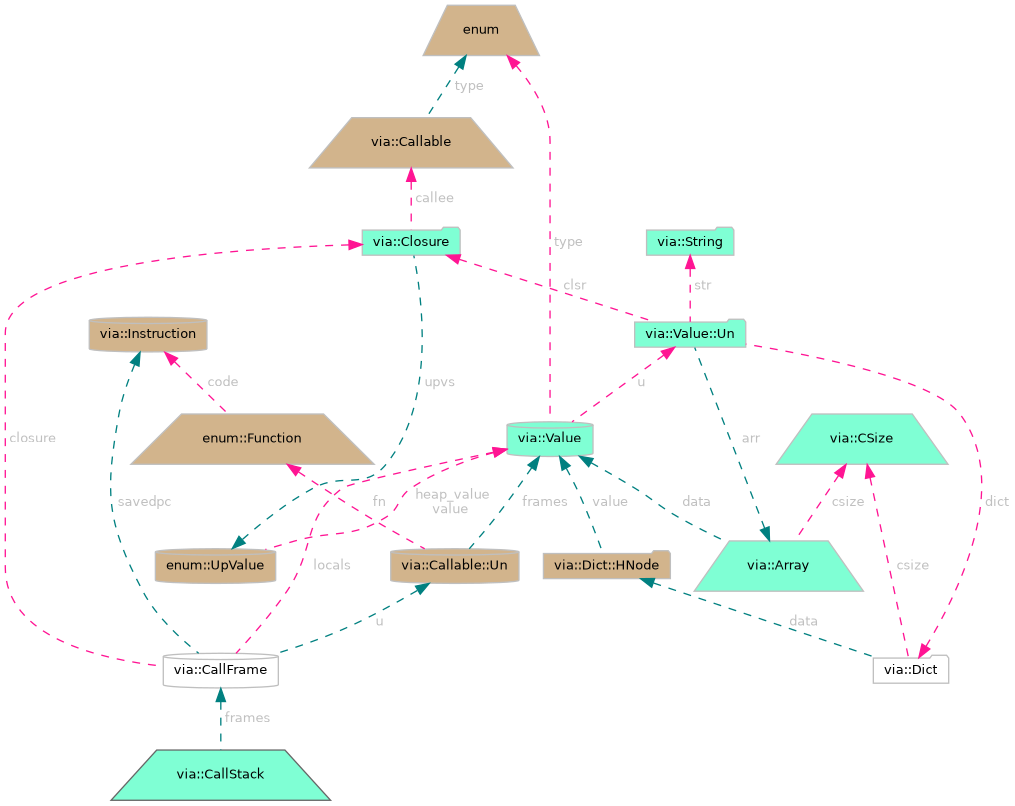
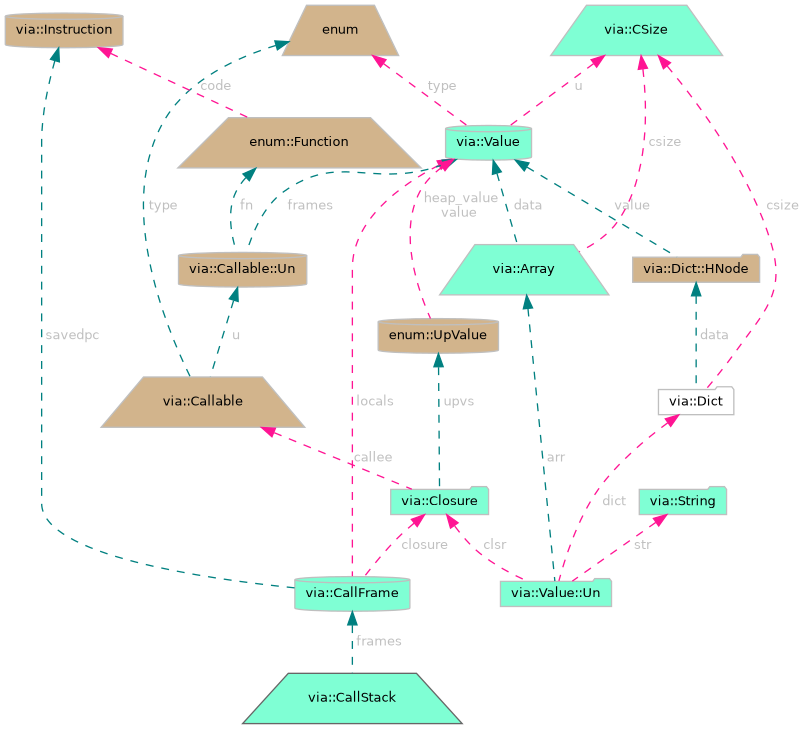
(618, 388) -> (552, 95)
(361, 512) -> (231, 213)
(348, 627) -> (222, 339)
(221, 671) -> (352, 594)
